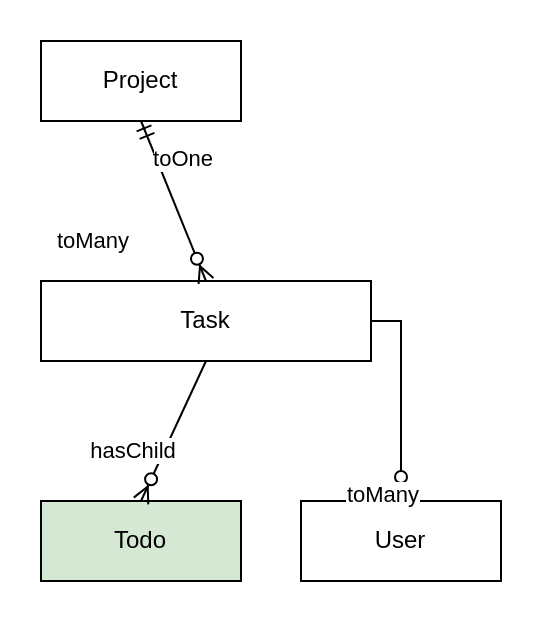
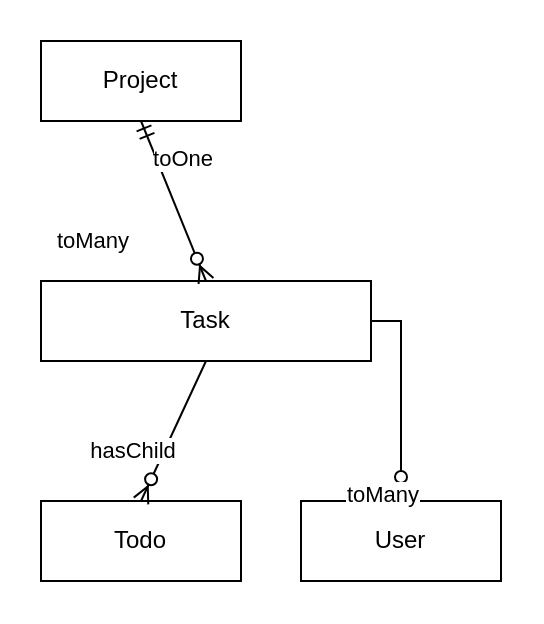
(141, 541) -> (141, 541)
